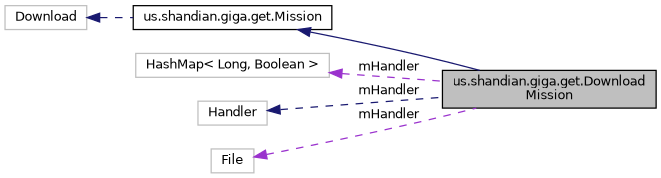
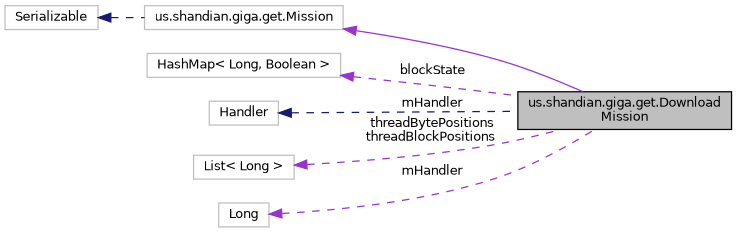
(46, 18) -> (52, 18)
(233, 18) -> (244, 18)
(395, 50) -> (472, 53)
(387, 67) -> (431, 71)
(233, 161) -> (244, 215)
none -> (244, 167)
